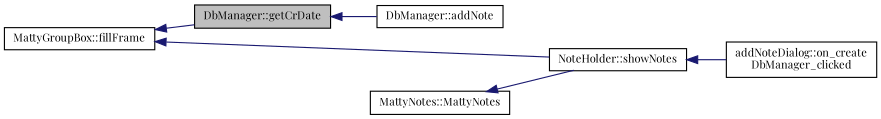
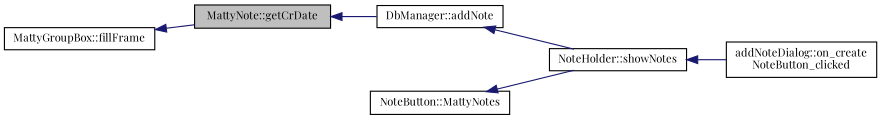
(263, 17) -> (263, 17)
(358, 50) -> (535, 40)
(802, 60) -> (802, 60)
(440, 103) -> (440, 103)
